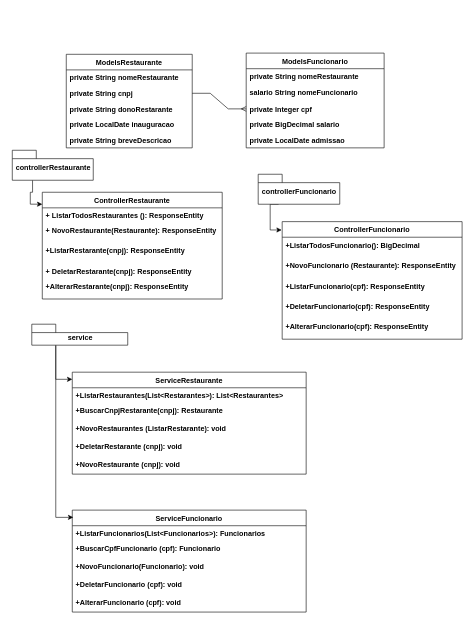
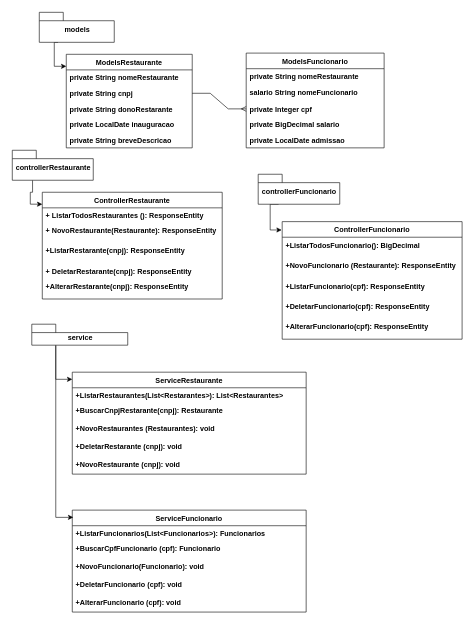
none -> (77, 27)
none -> (56, 66)
(157, 428) -> (149, 428)
